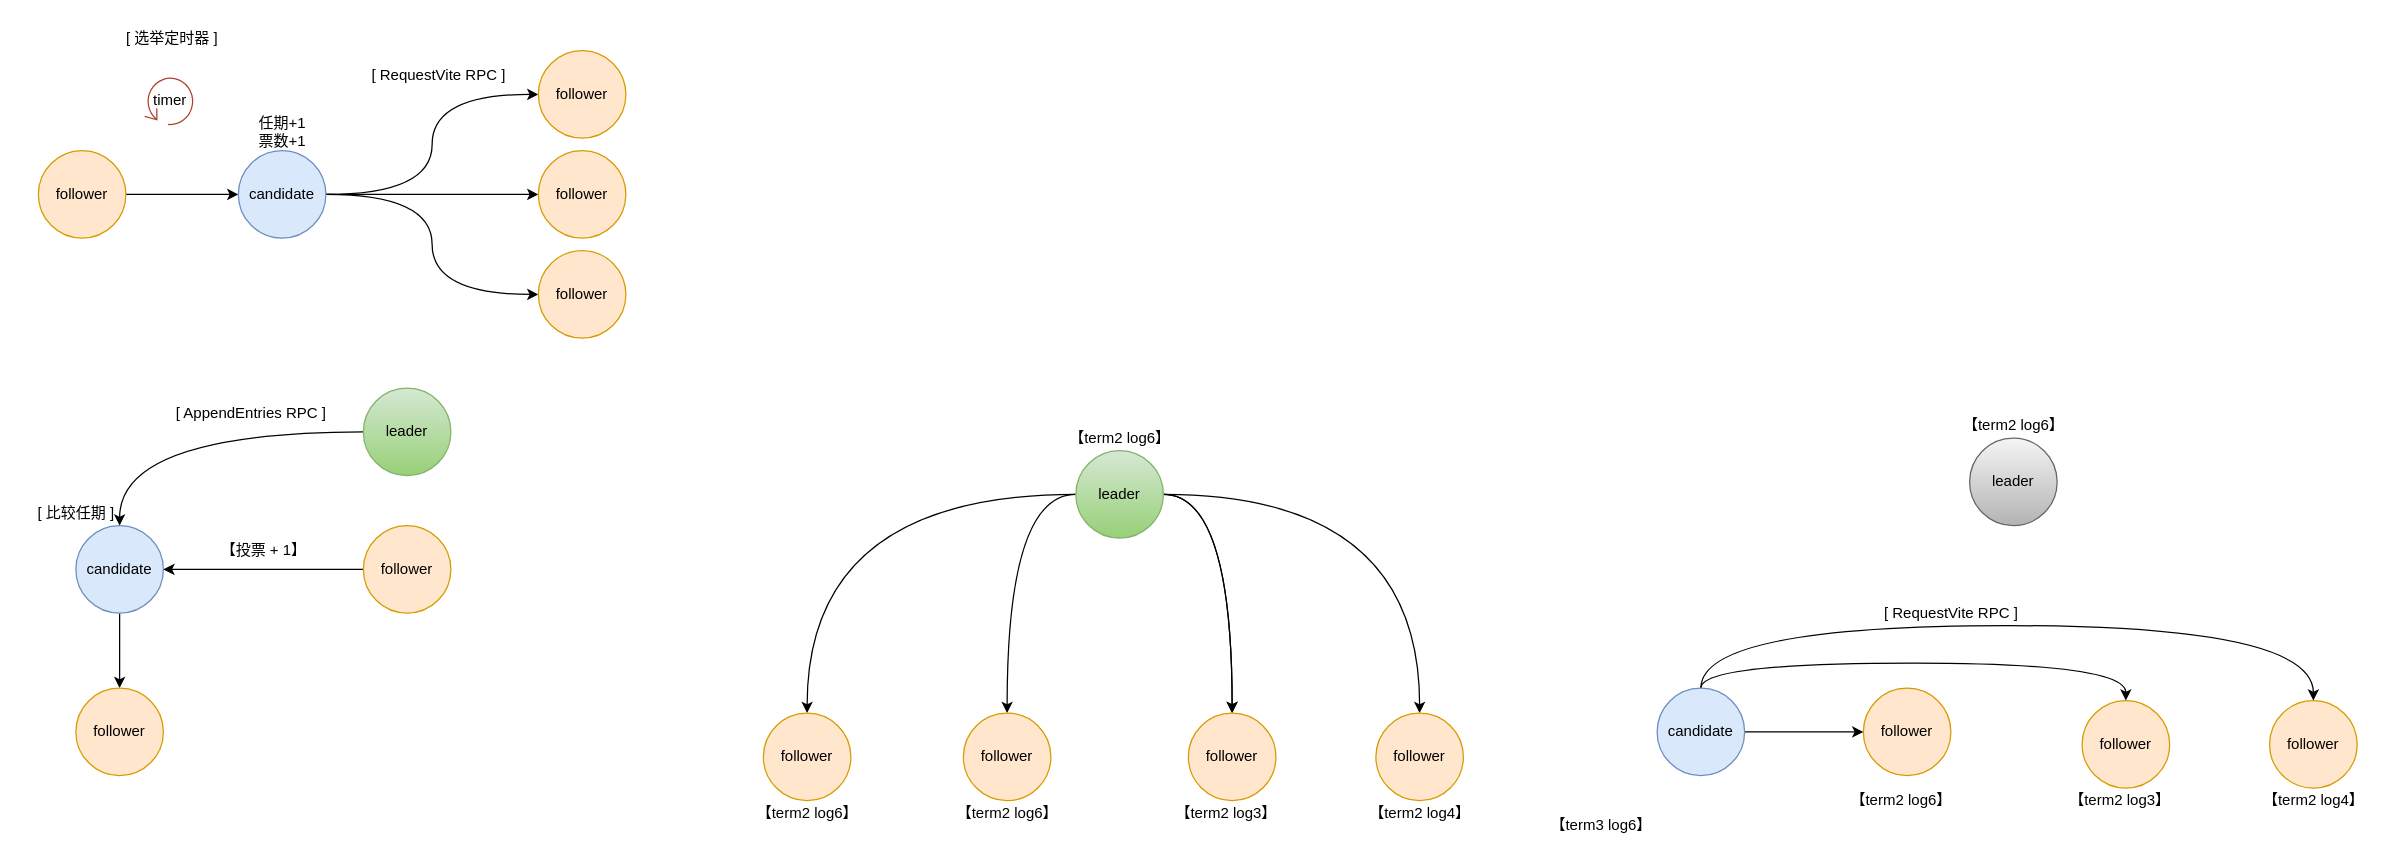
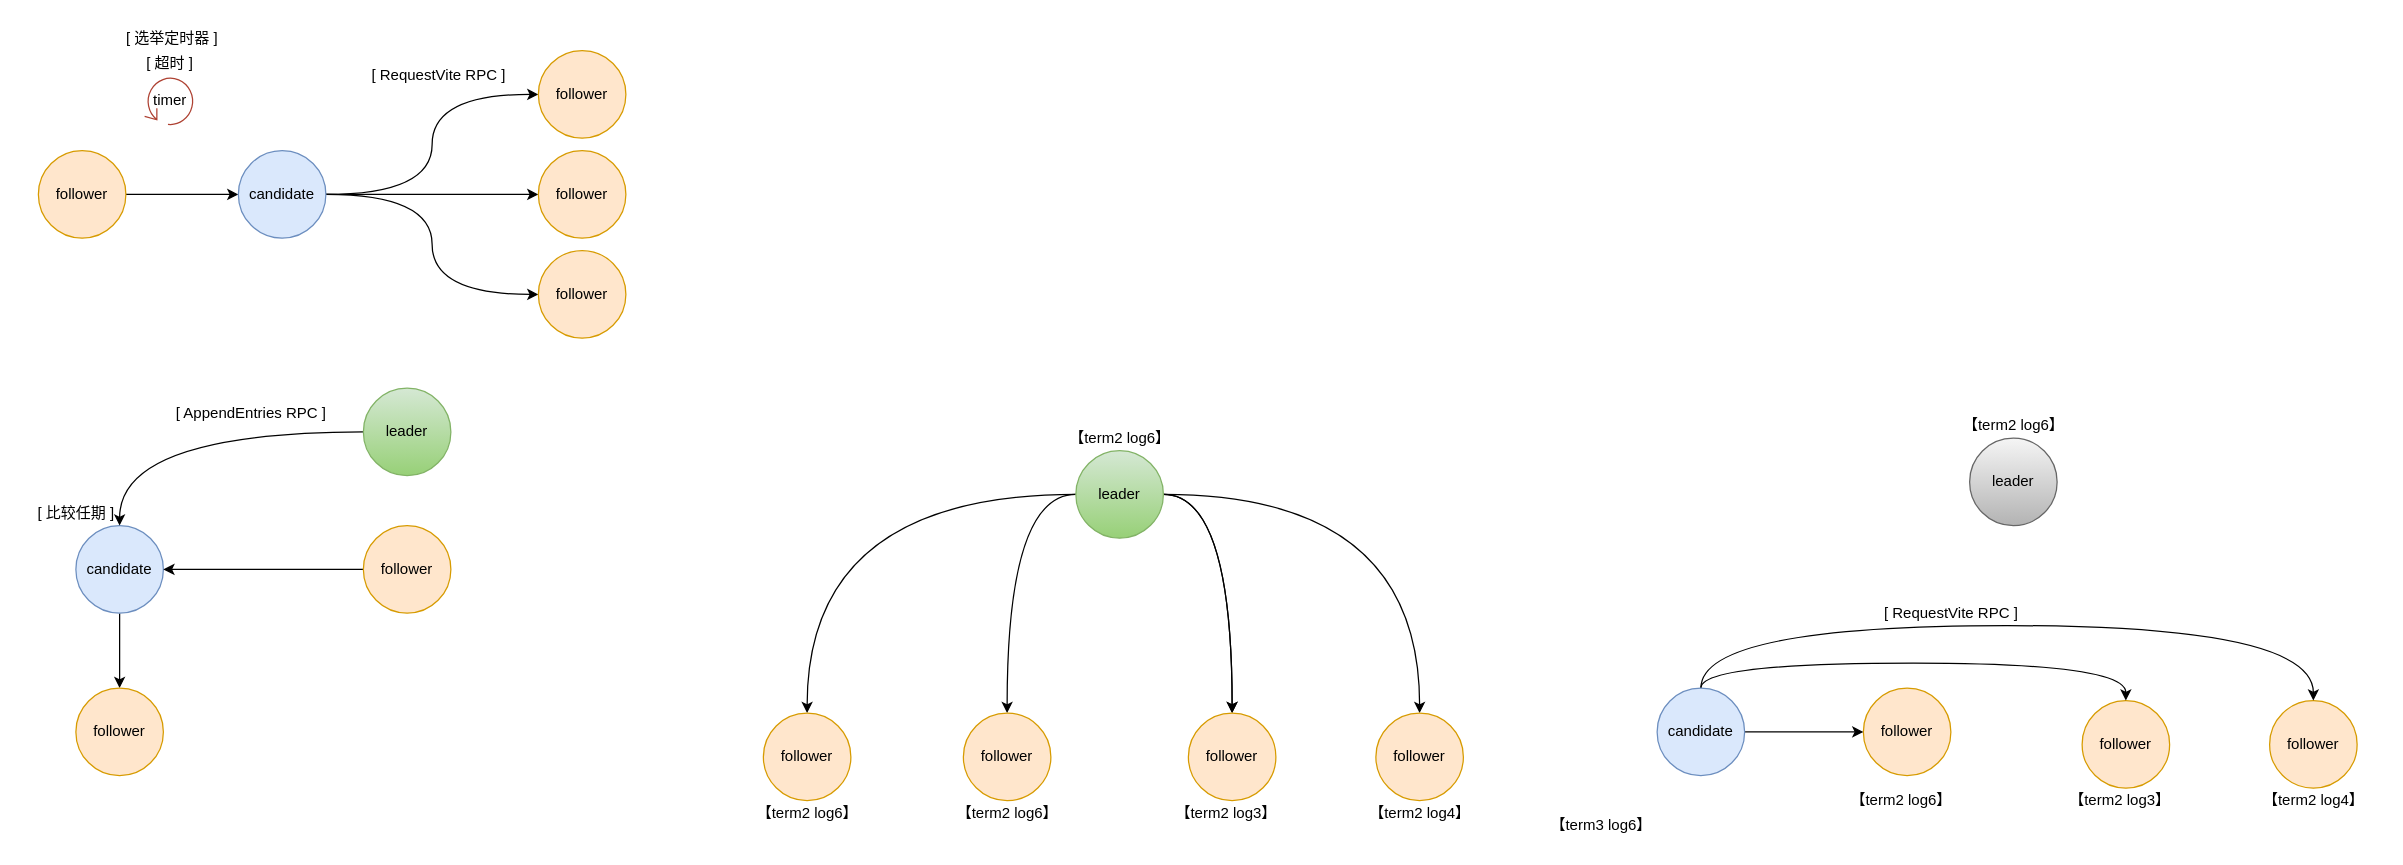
none -> (169, 63)
(282, 132) -> none
(263, 551) -> none
